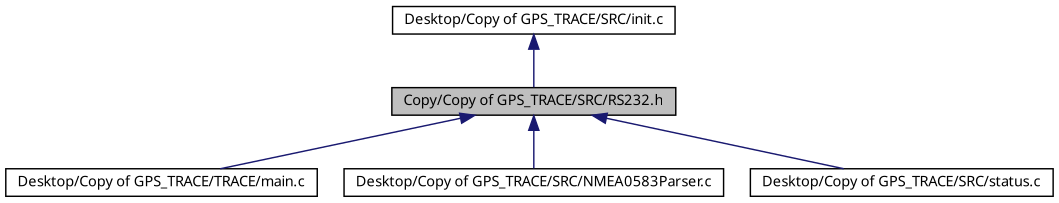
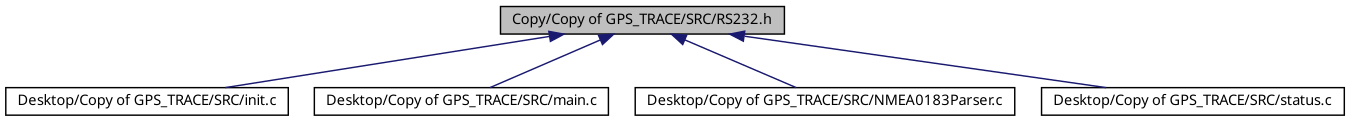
(534, 68) -> (387, 62)
(162, 183) -> (461, 101)
(534, 183) -> (825, 101)
